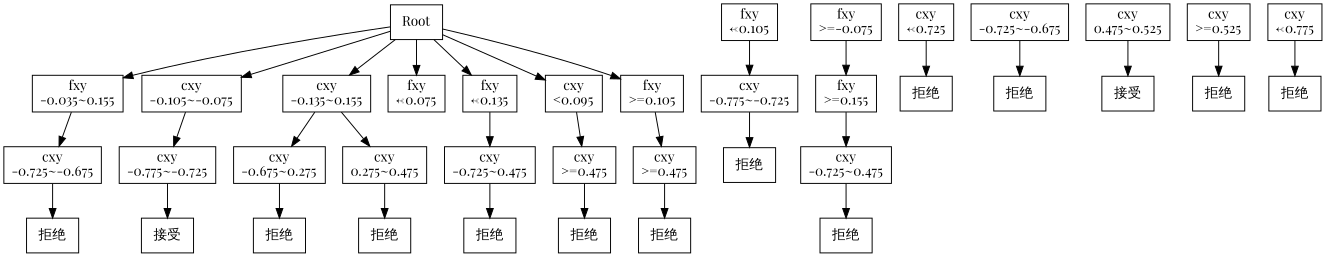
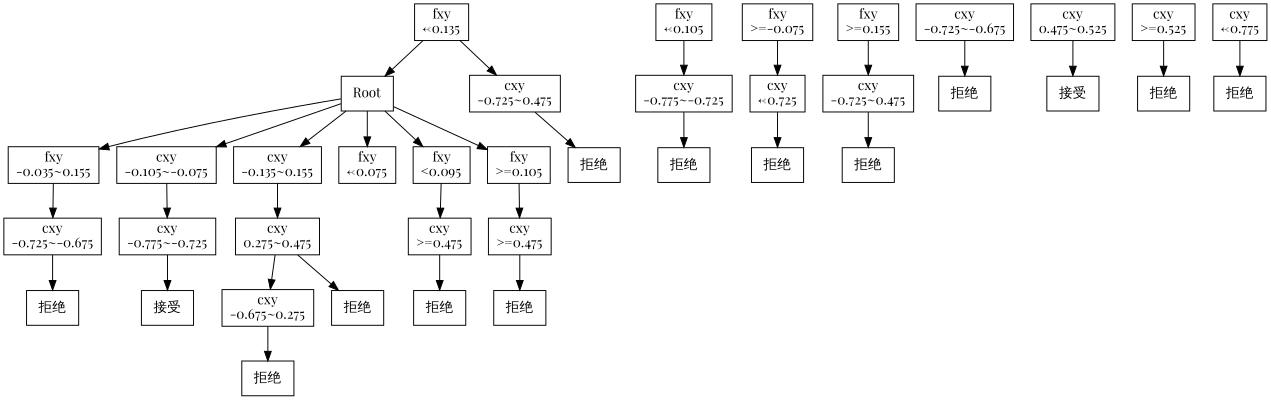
(846, 53) -> (778, 53)
(449, 54) -> (408, 55)
(574, 94) -> (442, 165)
(306, 125) -> (273, 267)
